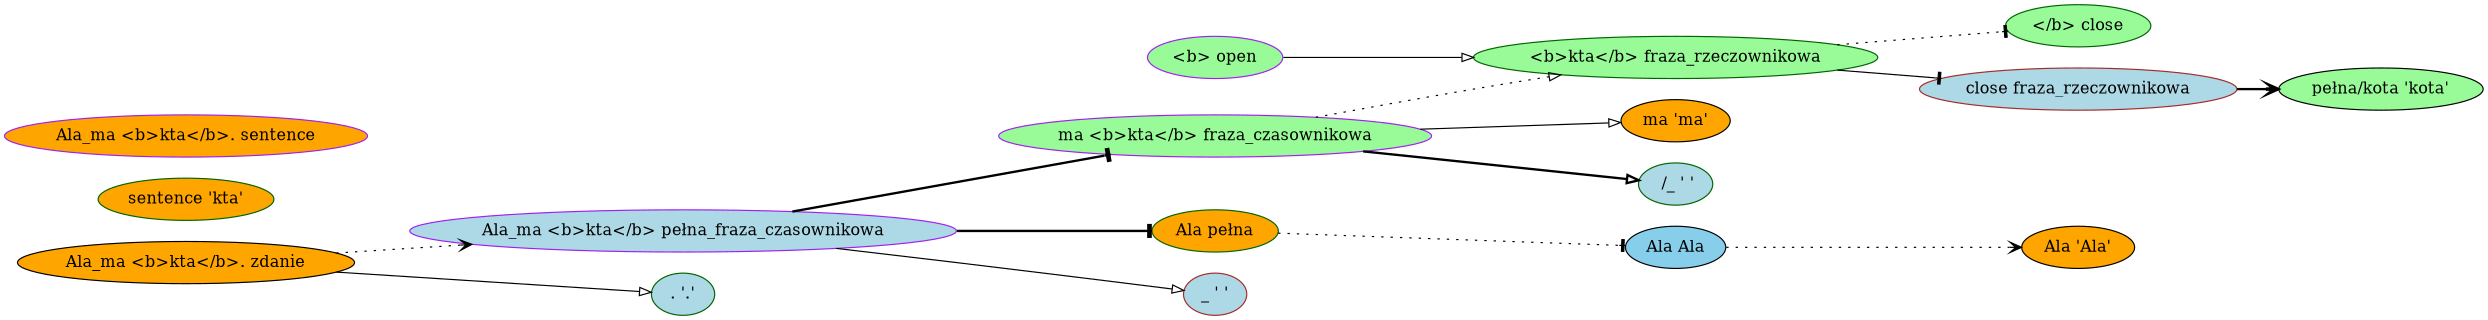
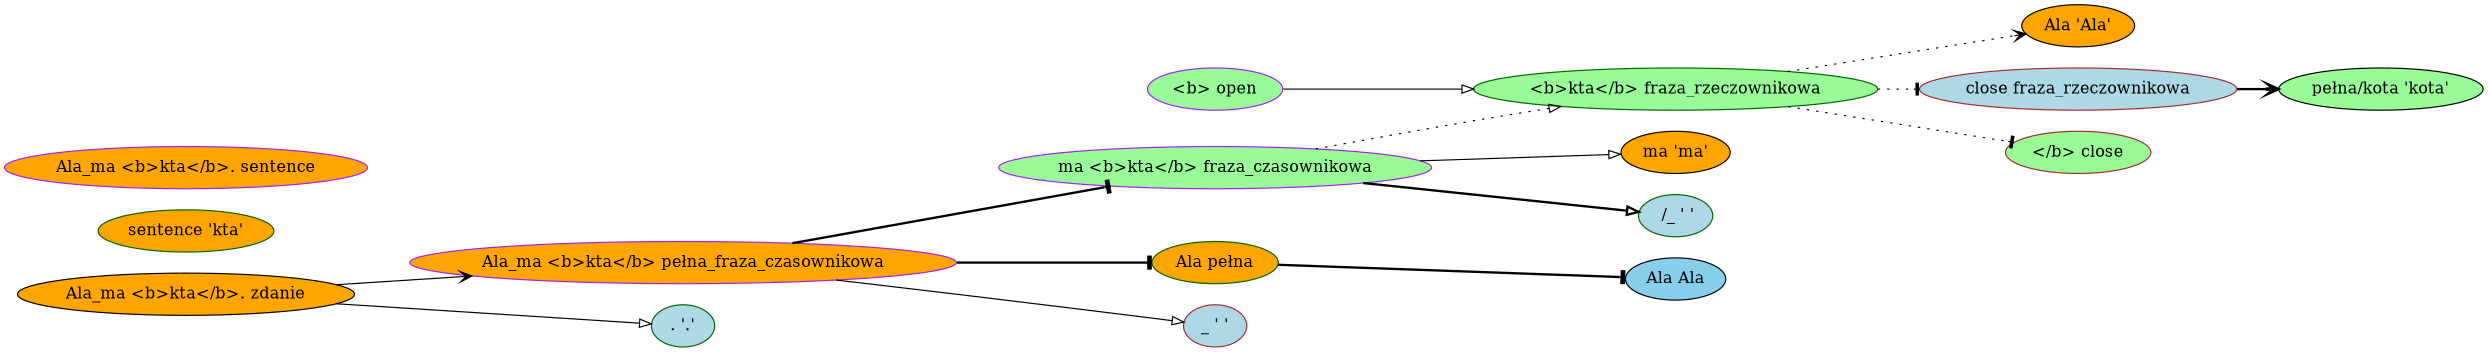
(2078, 26) -> (2078, 152)
(1886, 74) -> (1896, 89)
(683, 231) -> (683, 263)
(1449, 239) -> (1449, 271)
(1868, 247) -> (1901, 54)
(398, 249) -> (398, 281)
